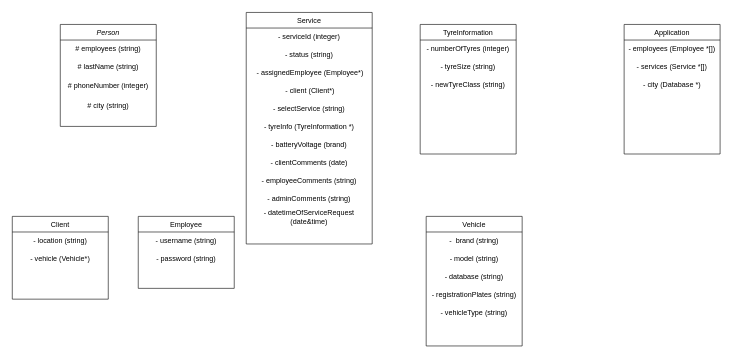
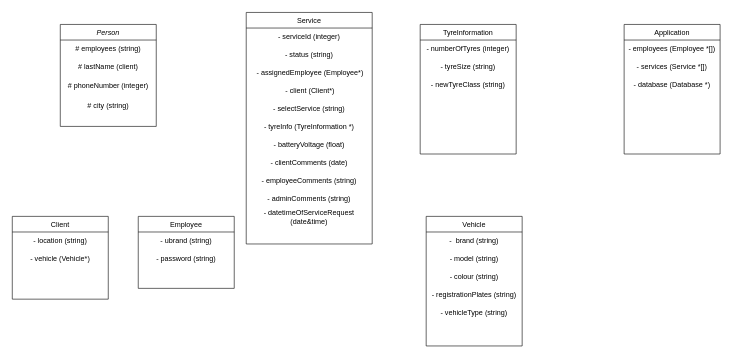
(108, 67) -> (108, 67)
(672, 85) -> (672, 85)
(309, 145) -> (309, 145)
(186, 241) -> (186, 241)
(474, 277) -> (474, 277)
